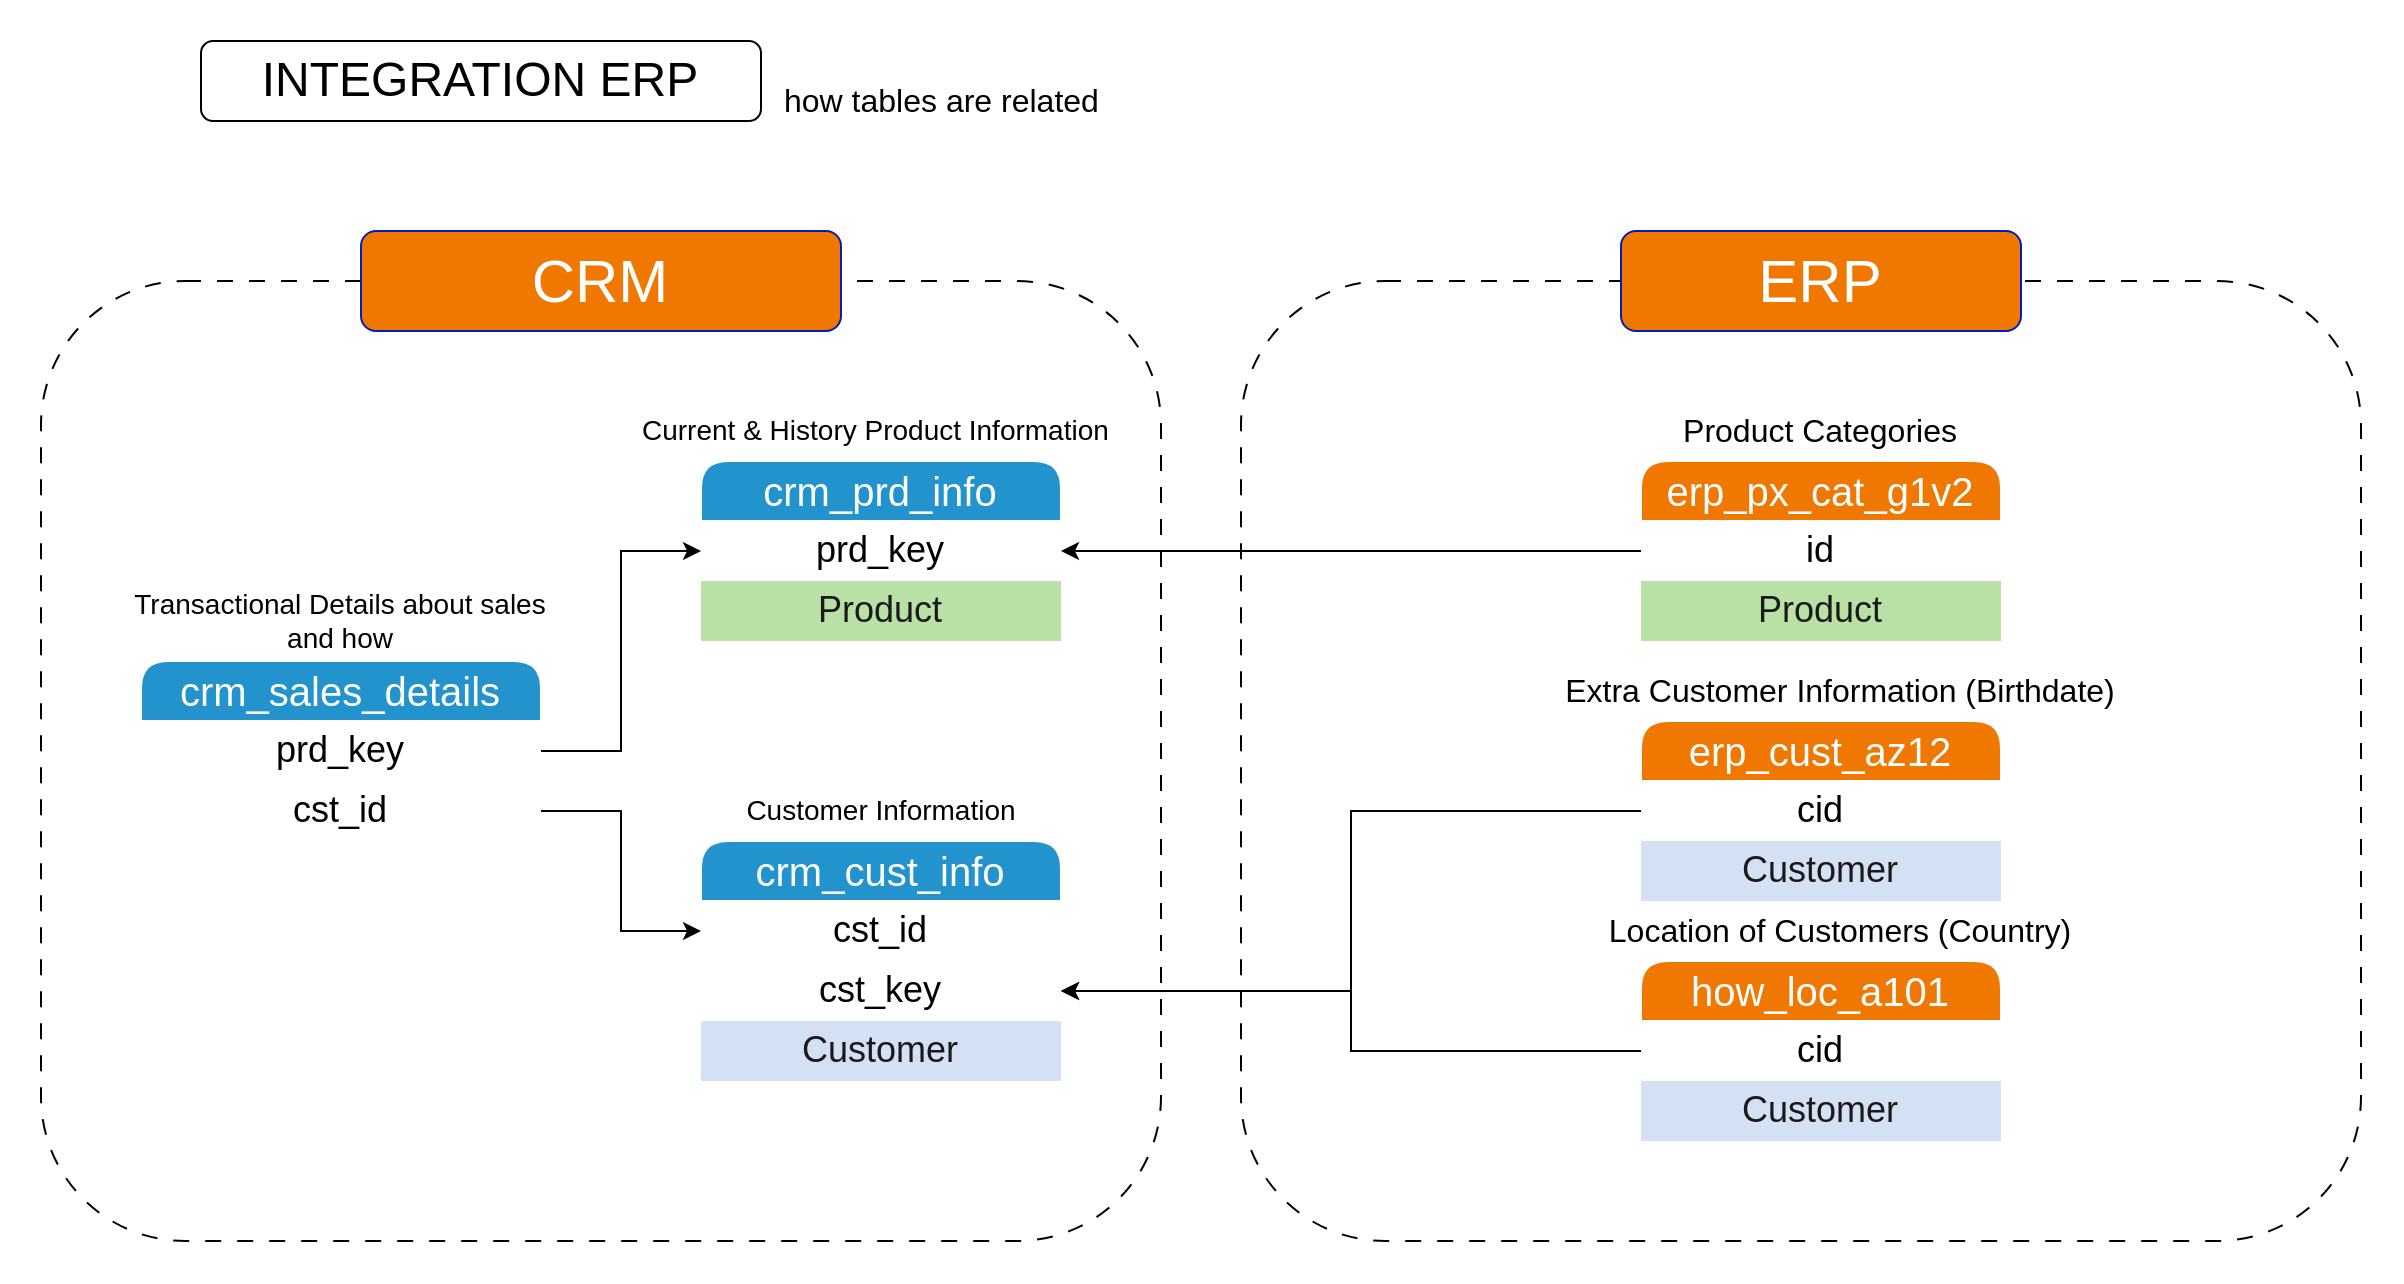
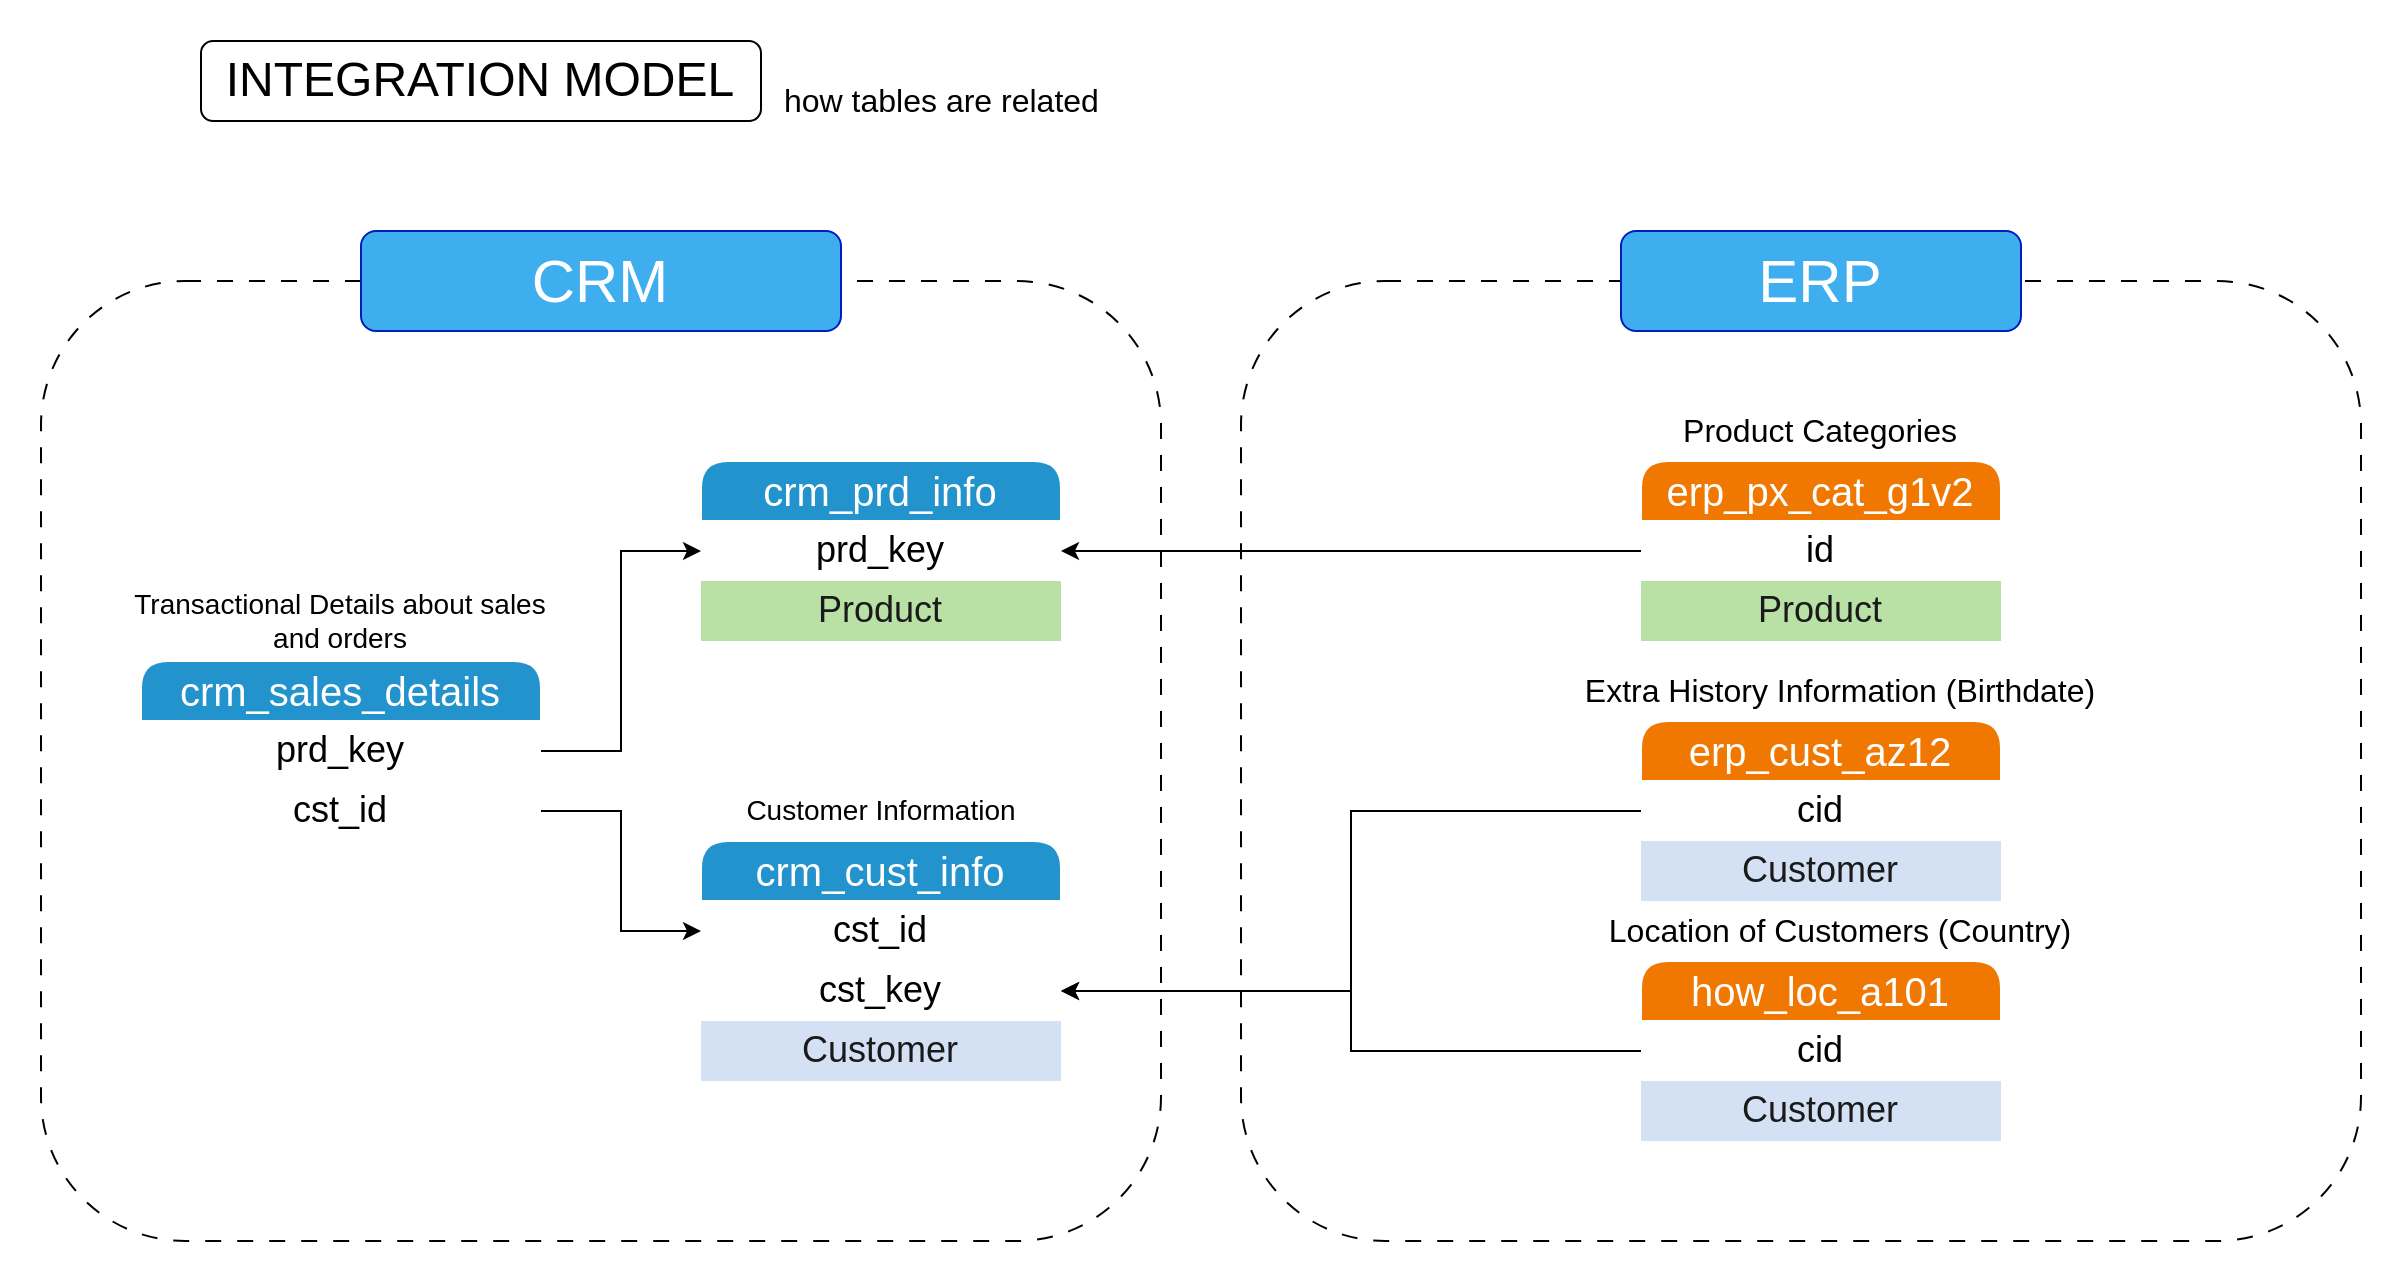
(481, 81) -> (481, 81)
(601, 281) -> (601, 281)
(1821, 281) -> (1821, 281)
(881, 431) -> none
(341, 621) -> (341, 621)
(1841, 691) -> (1841, 691)
